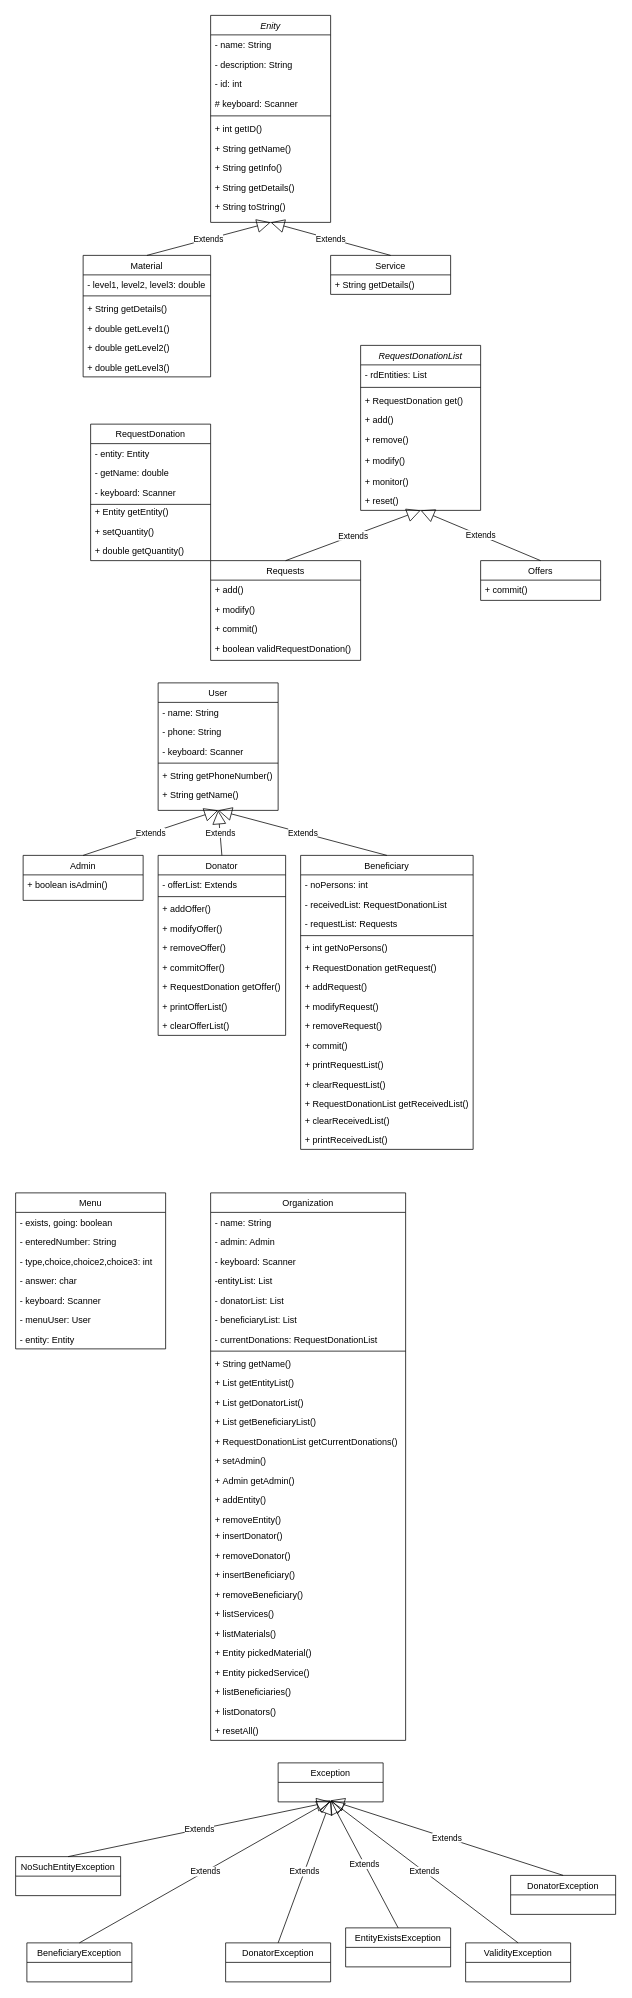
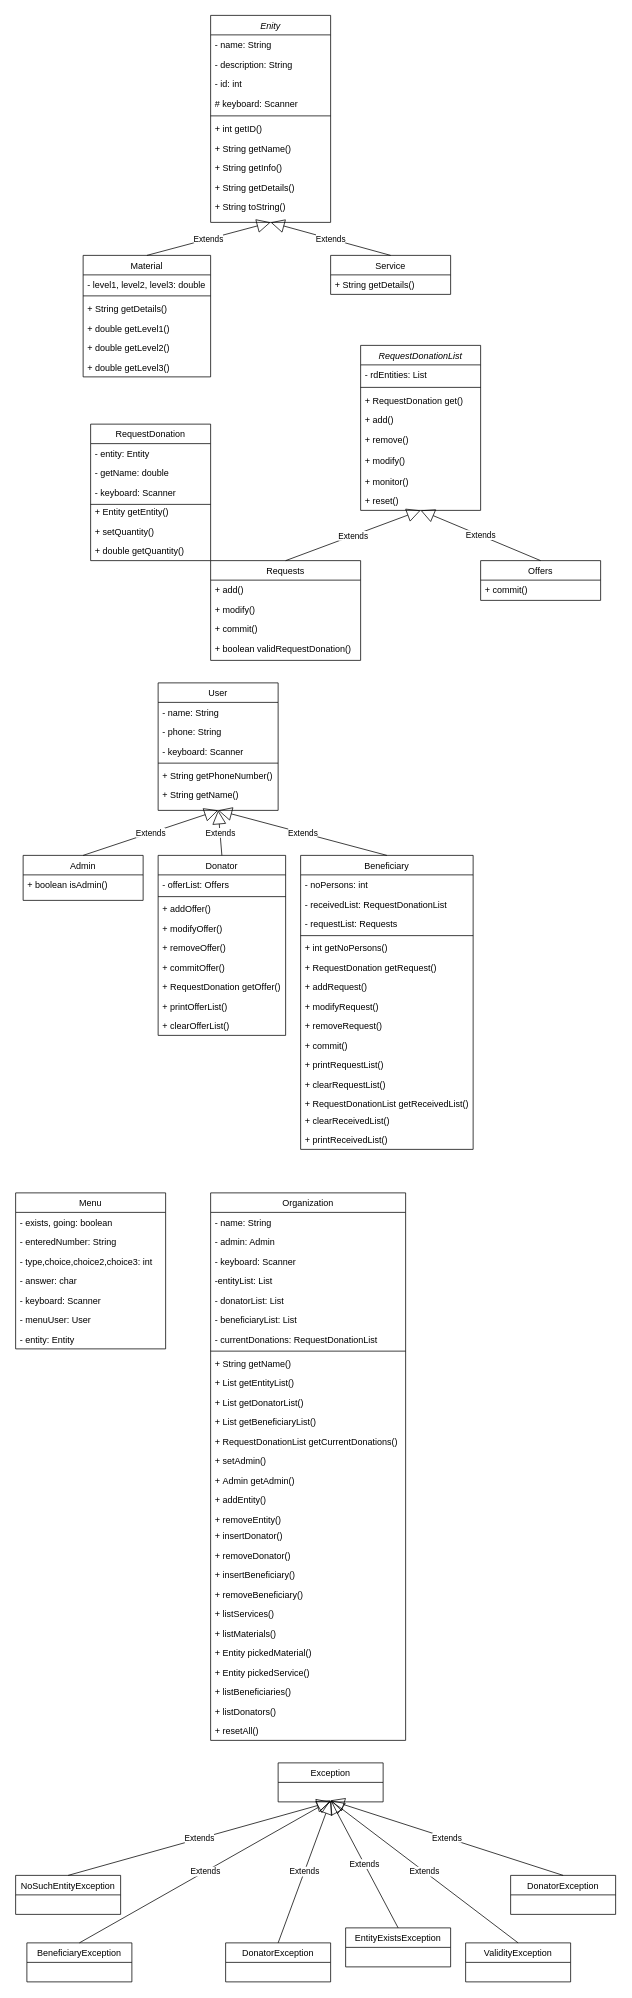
(208, 885) -> (205, 885)
(68, 1876) -> (68, 1895)
